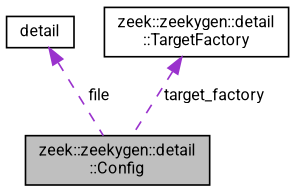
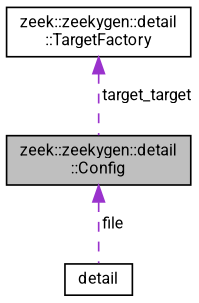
(213, 96) -> (146, 96)
(81, 99) -> (99, 233)
